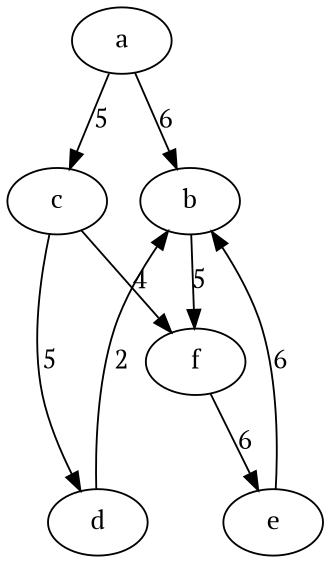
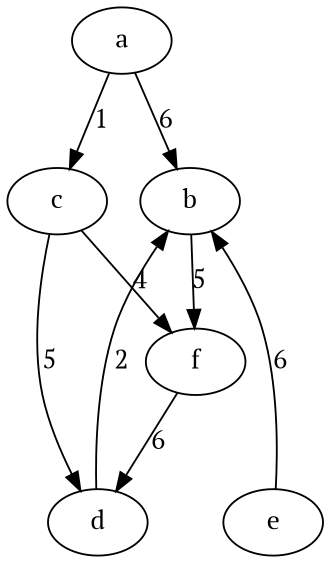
(102, 121) -> (102, 121)
(230, 434) -> (152, 434)
